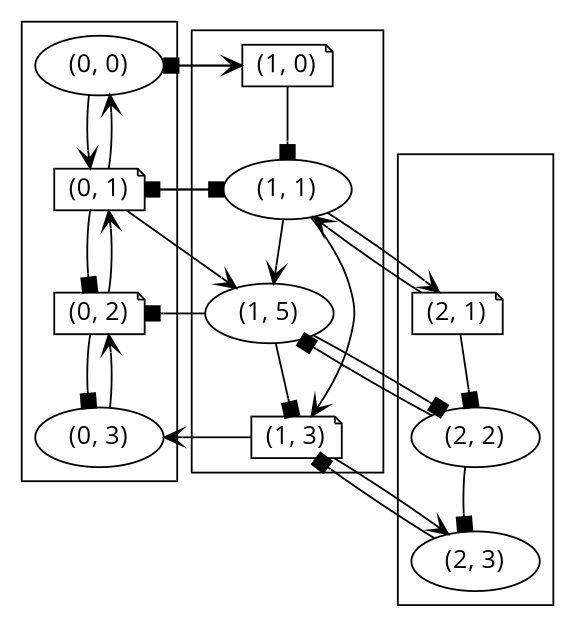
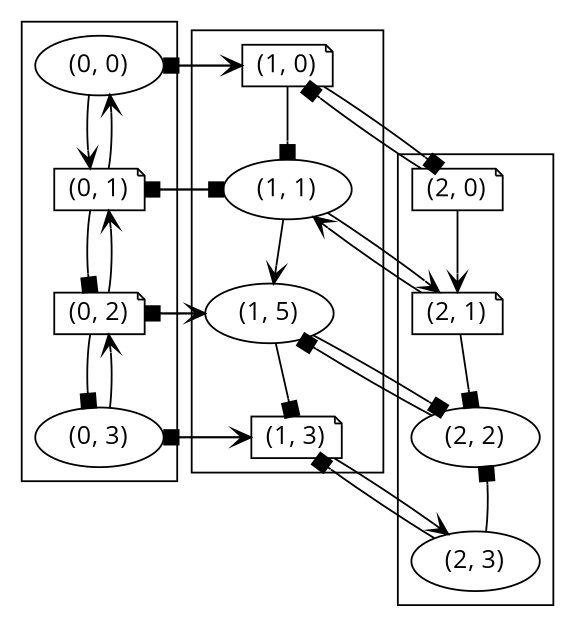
none -> (458, 189)
(165, 237) -> (166, 313)
(354, 307) -> (198, 437)
(217, 437) -> (217, 437)
(464, 490) -> (488, 508)
